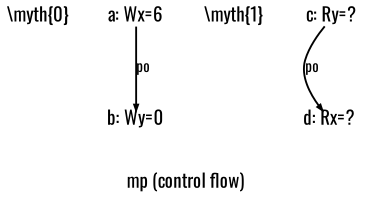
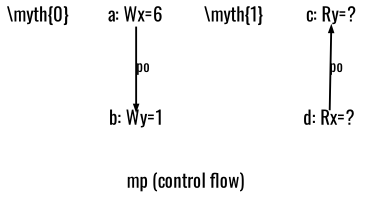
(304, 65) -> (330, 71)
(136, 120) -> (136, 120)
